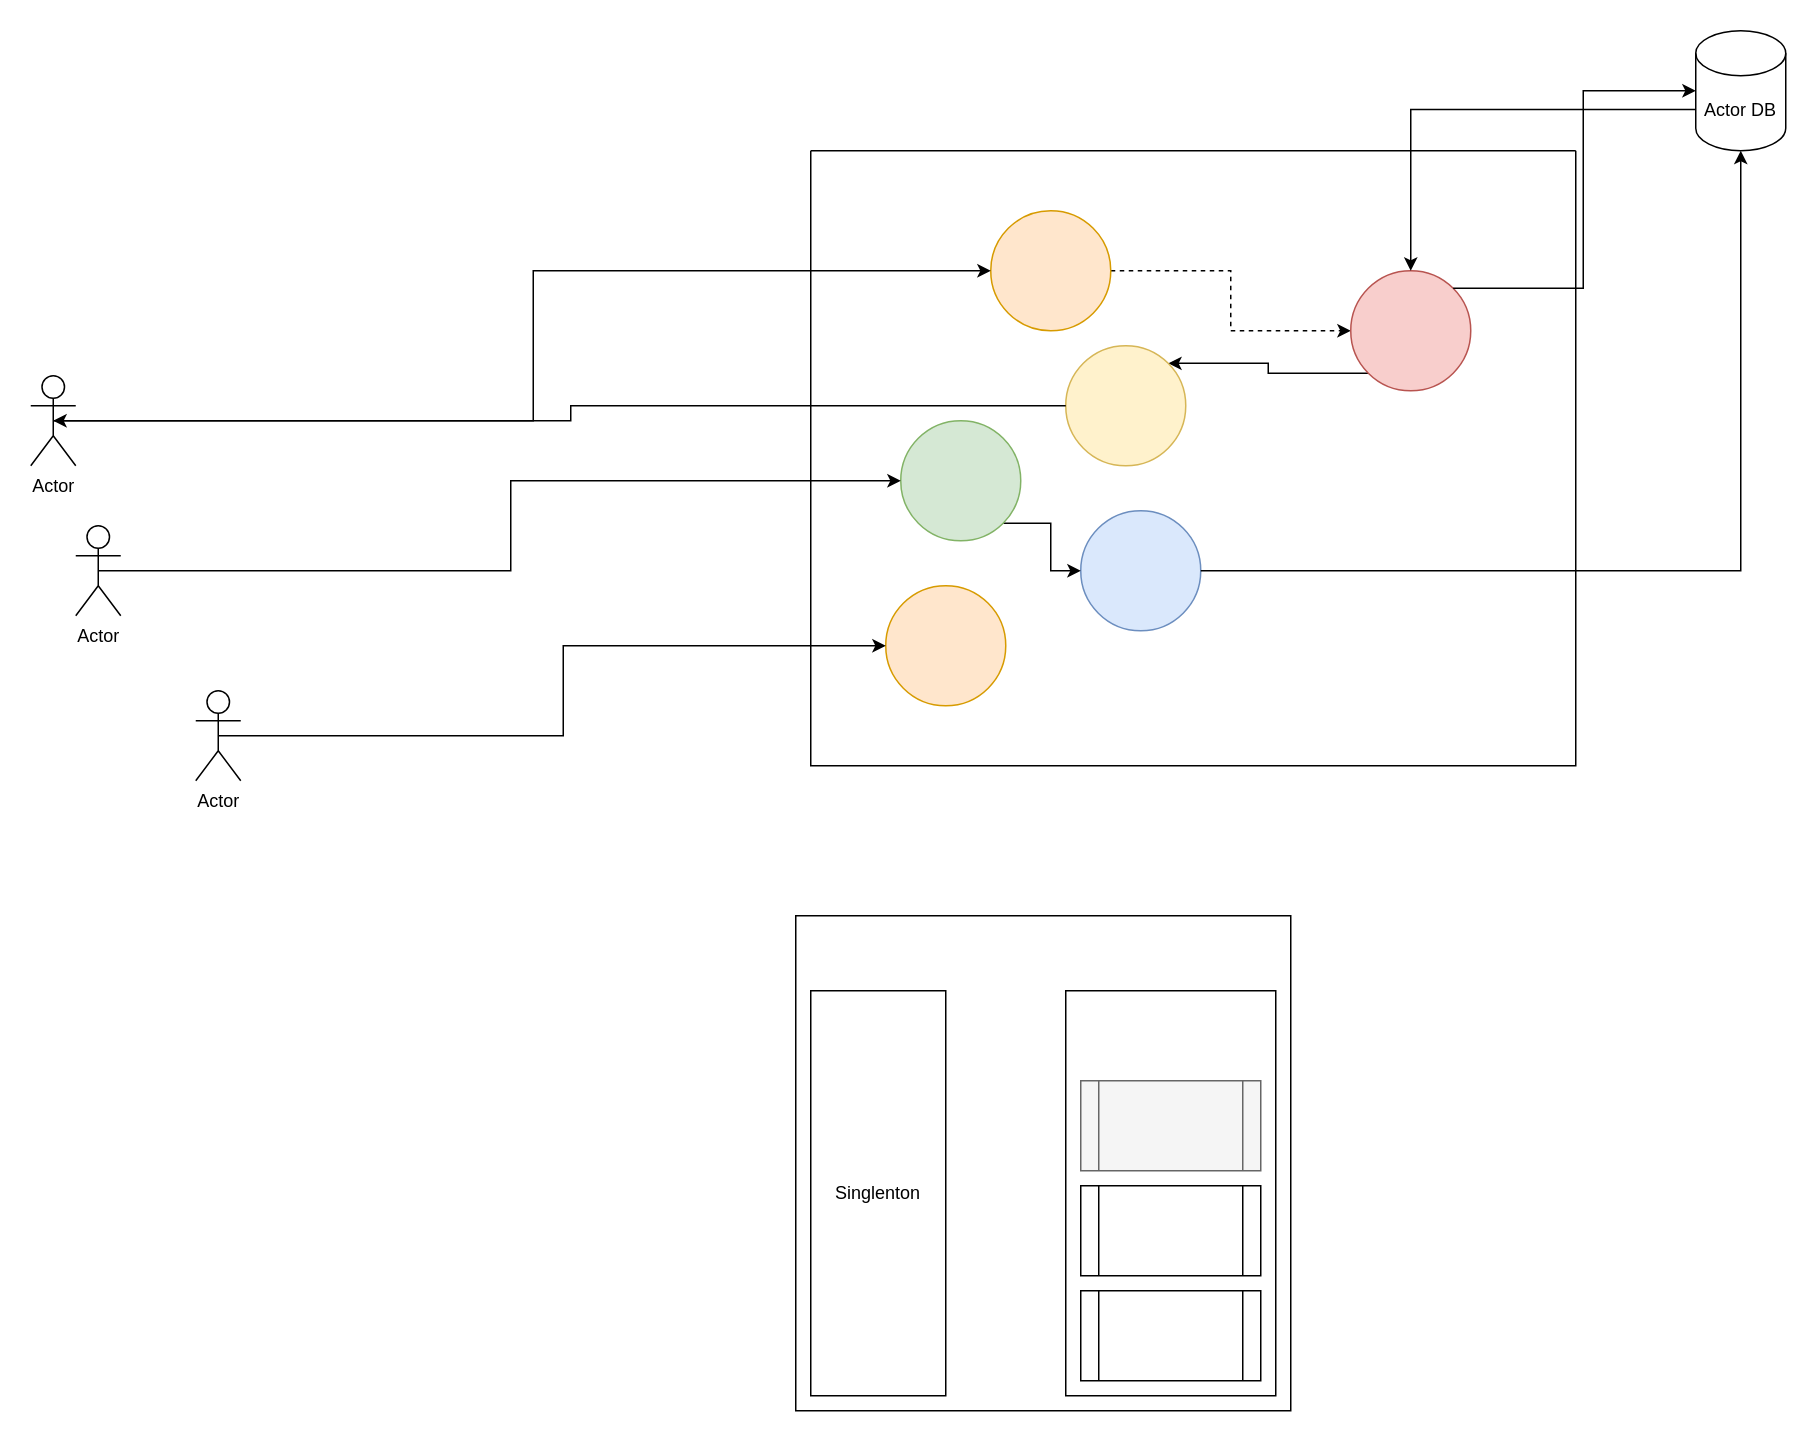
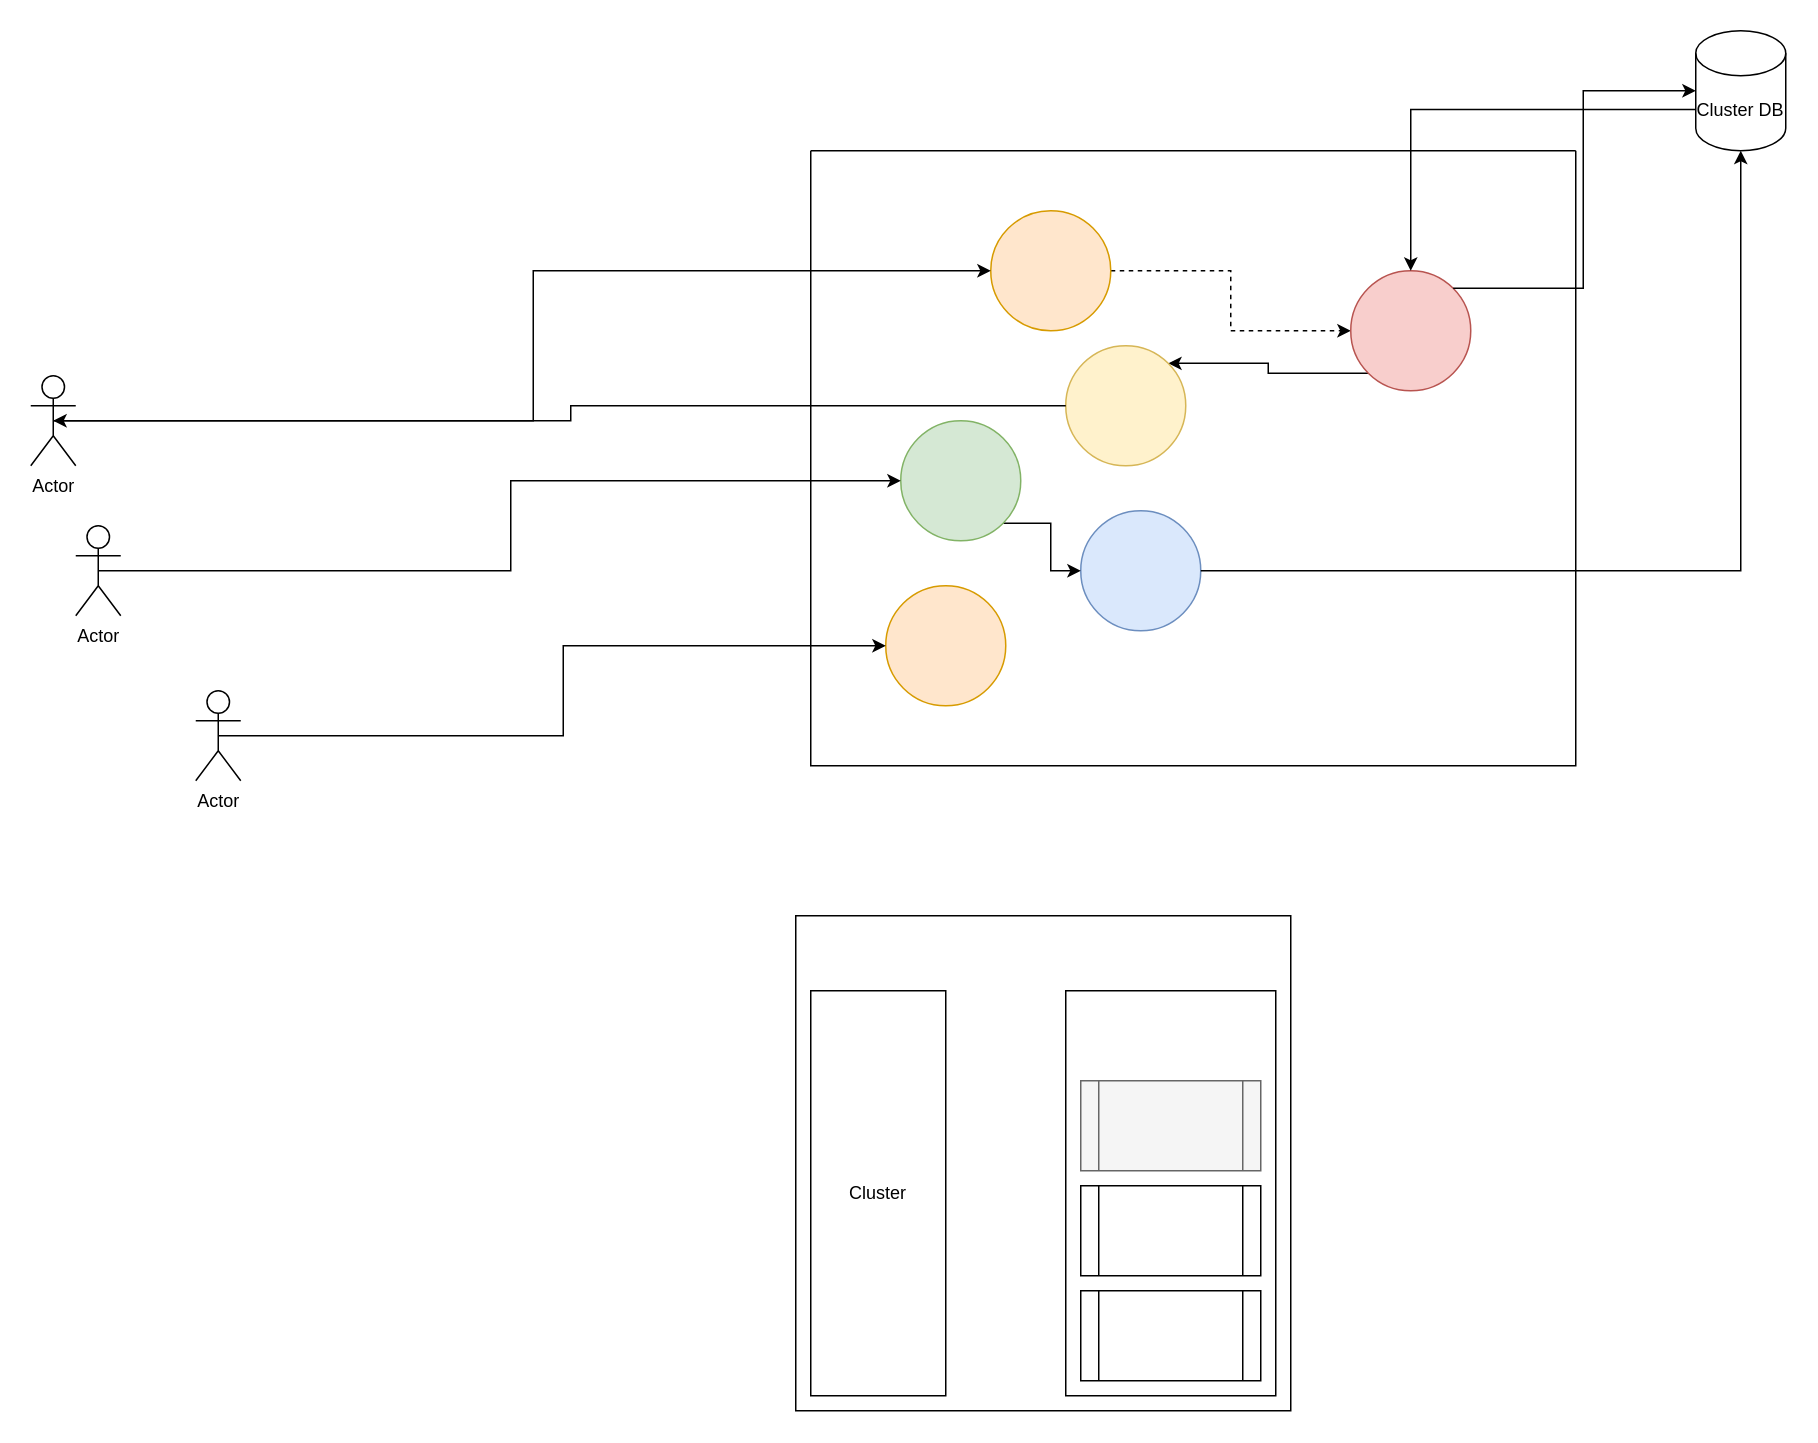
(1741, 110) -> (1741, 110)
(878, 1193) -> (878, 1193)
